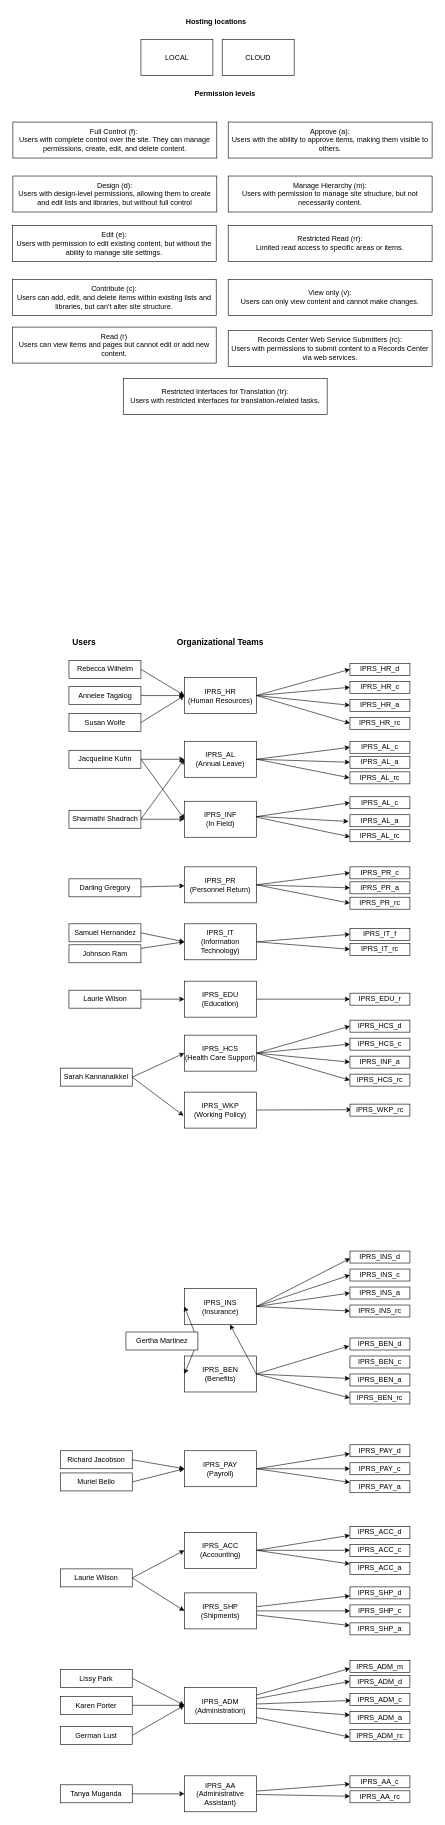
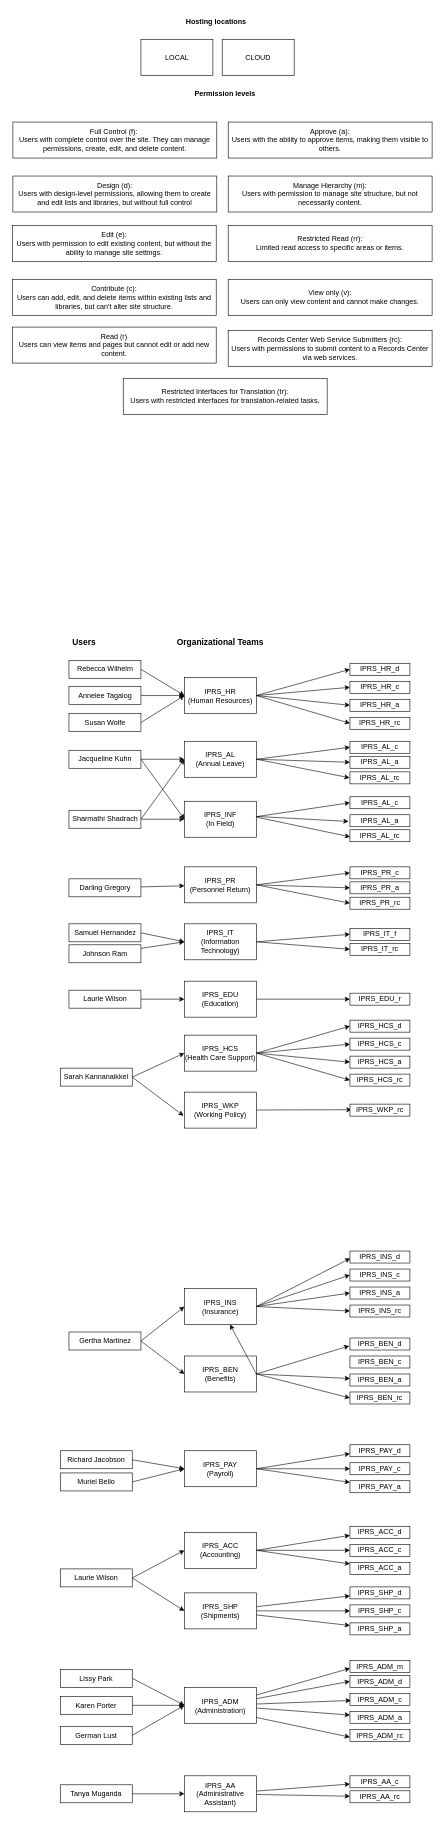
(380, 1062) -> (380, 1062)
(162, 1341) -> (105, 1341)
